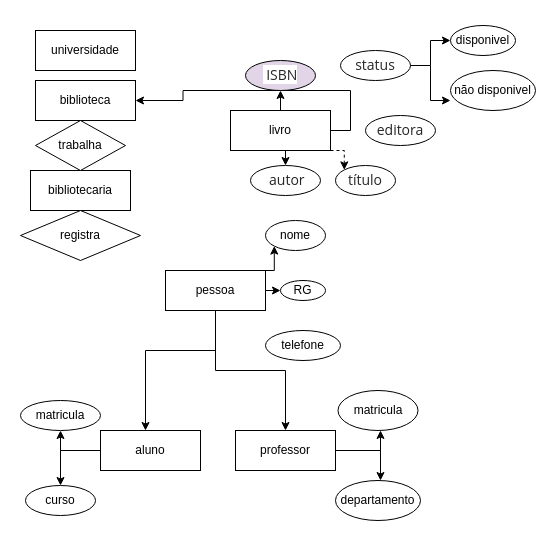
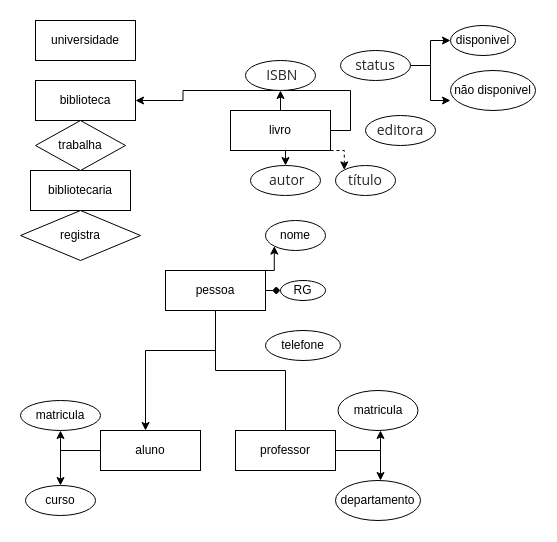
(86, 51) -> (86, 41)
(281, 76) -> (281, 76)
(272, 291) -> (272, 291)
(286, 422) -> (286, 424)
